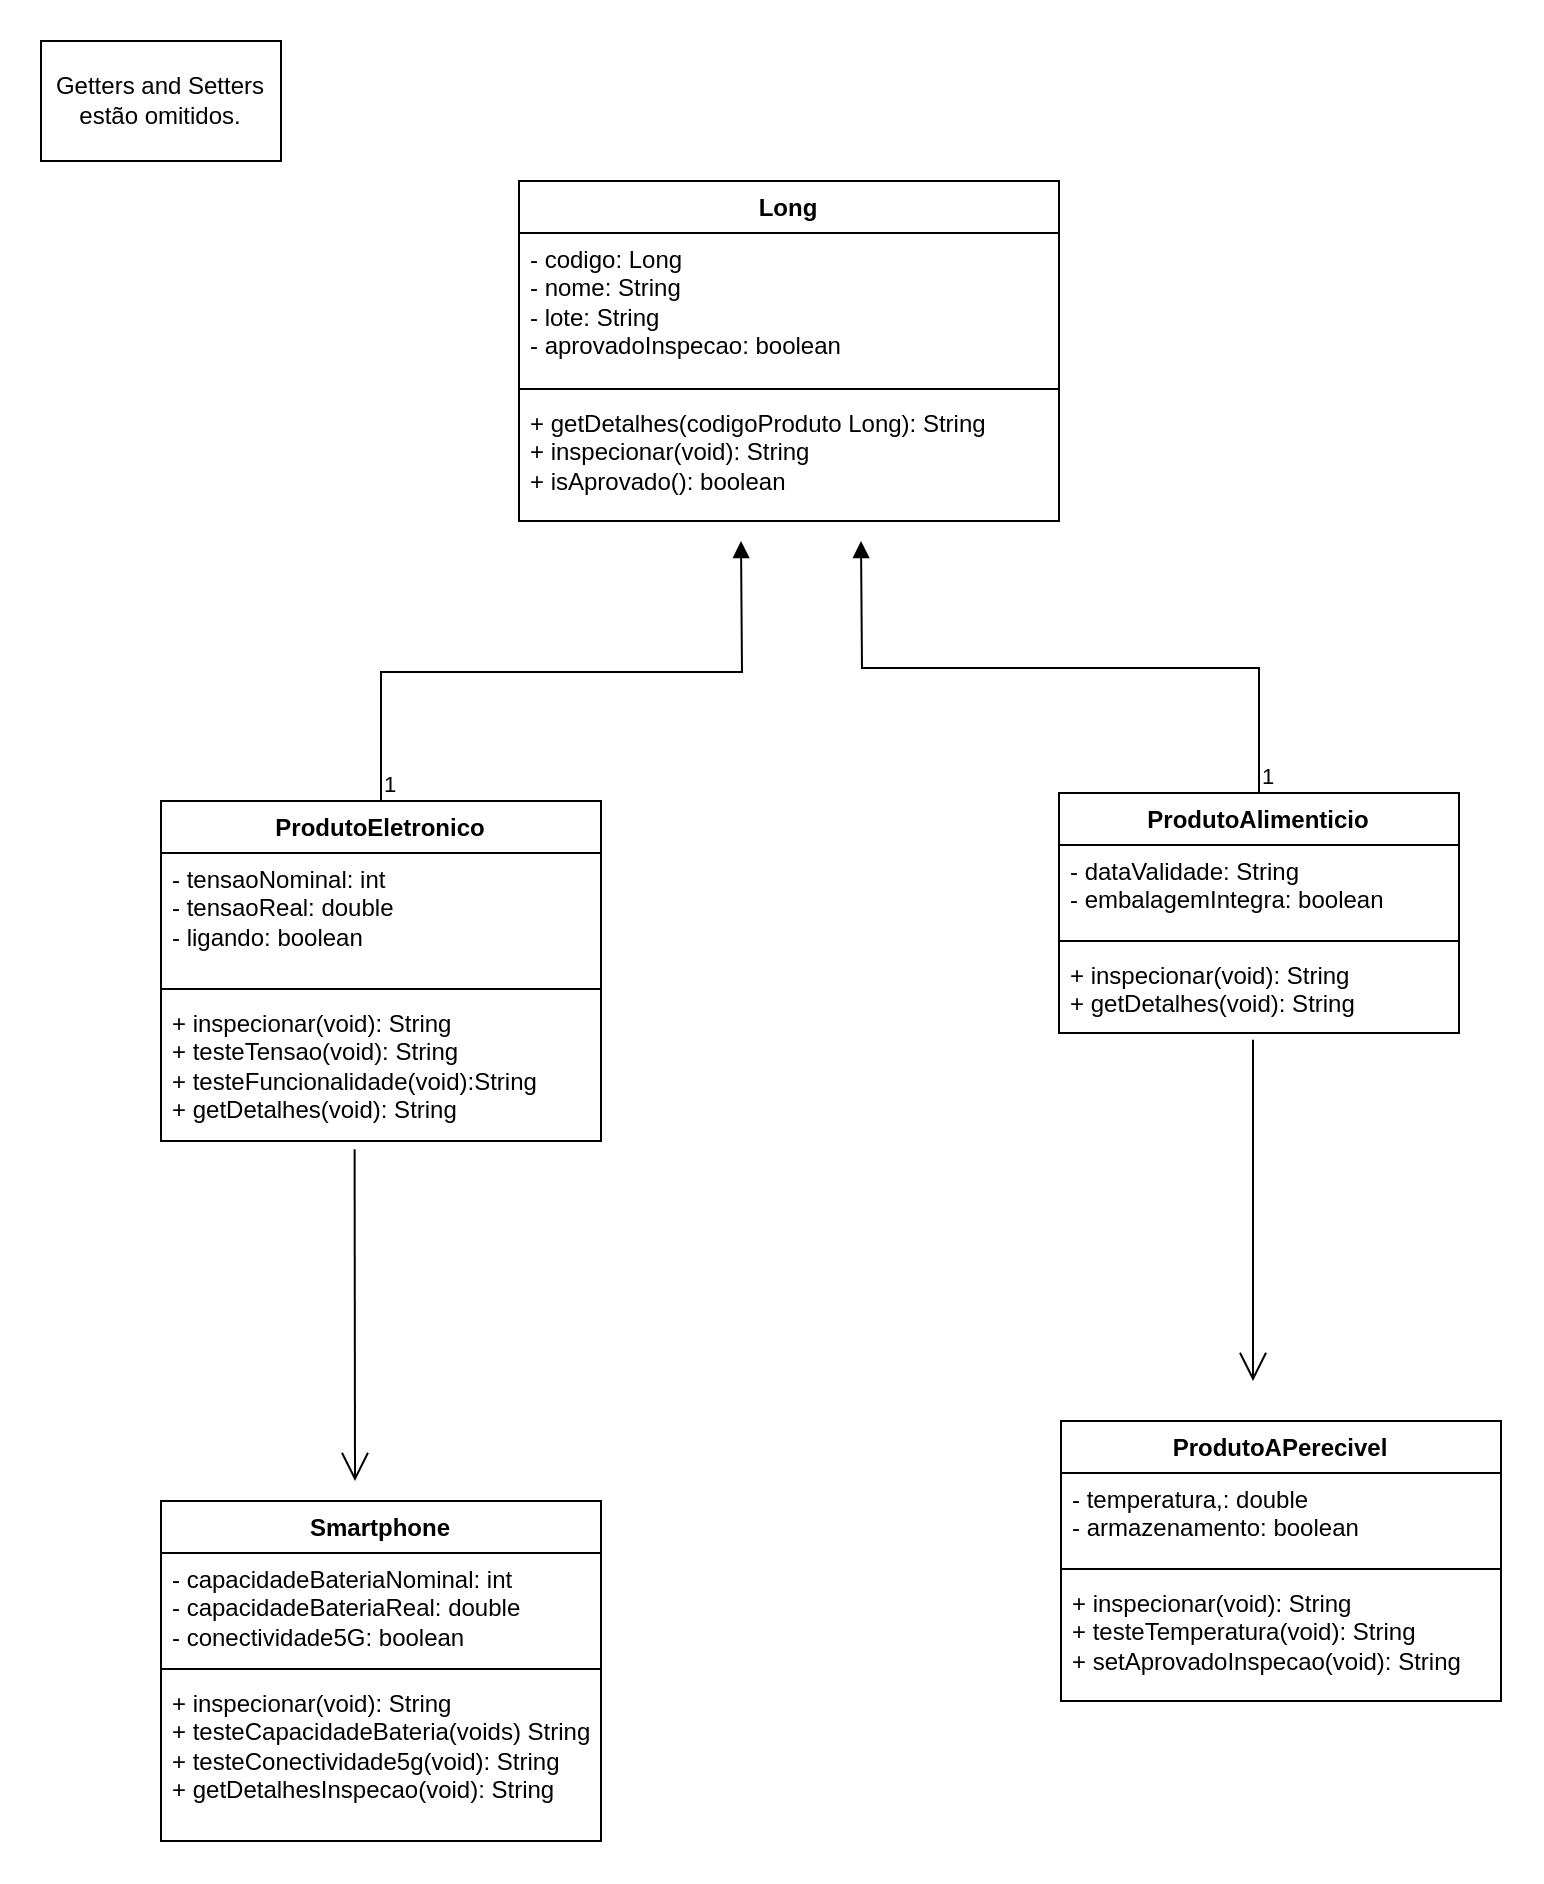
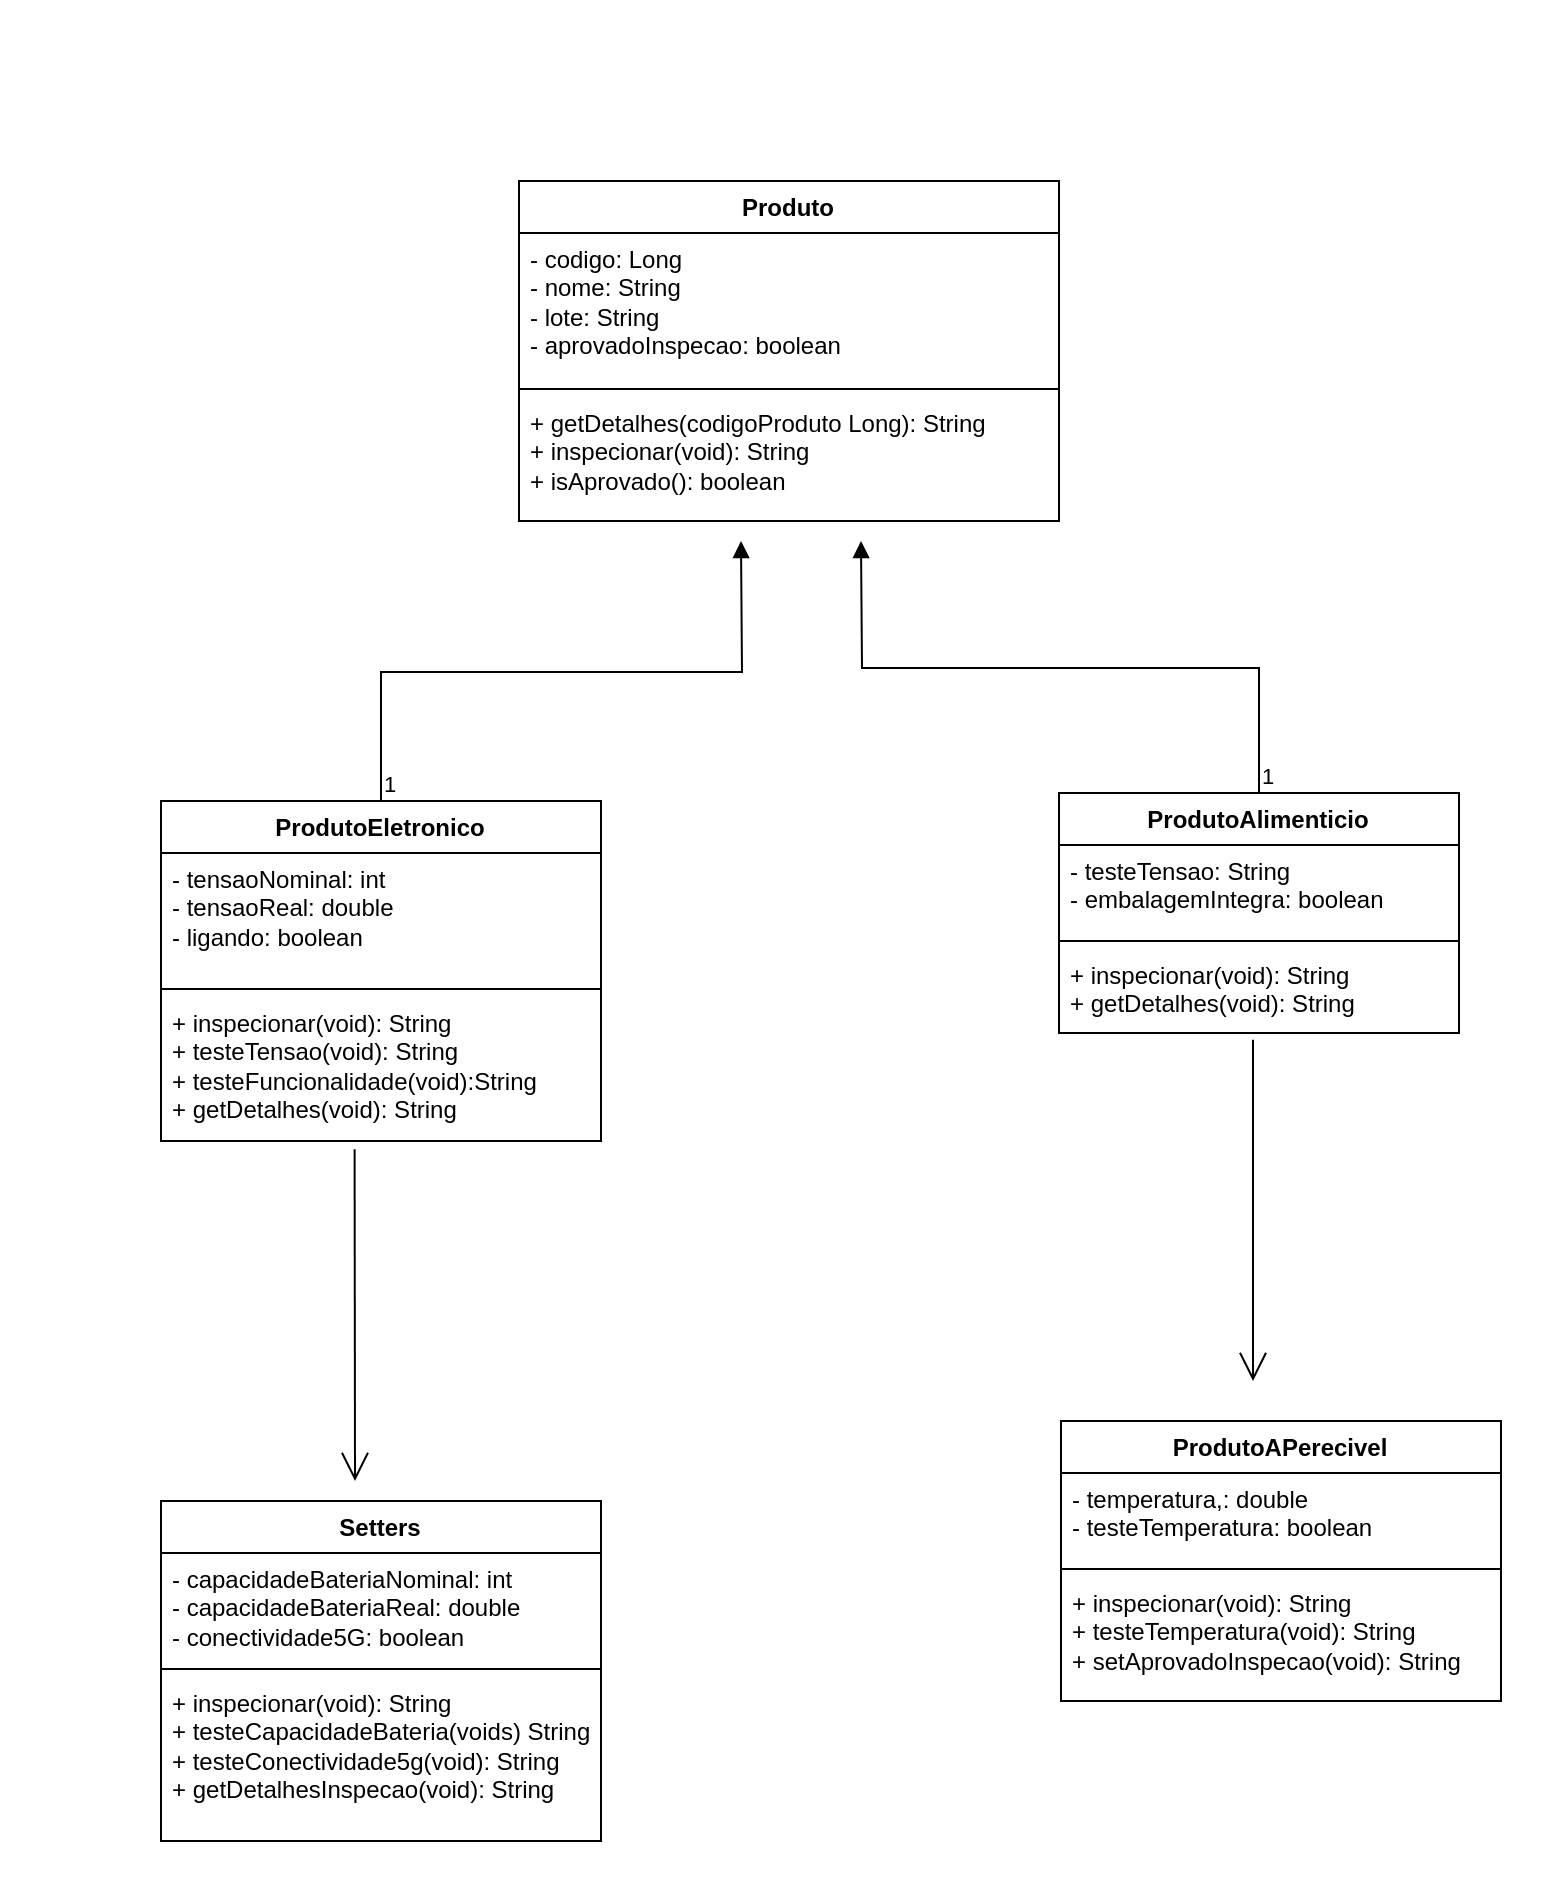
(161, 101) -> none
(789, 209) -> (789, 209)
(1237, 888) -> (1237, 888)
(1222, 1516) -> (1242, 1516)
(381, 1529) -> (381, 1529)
